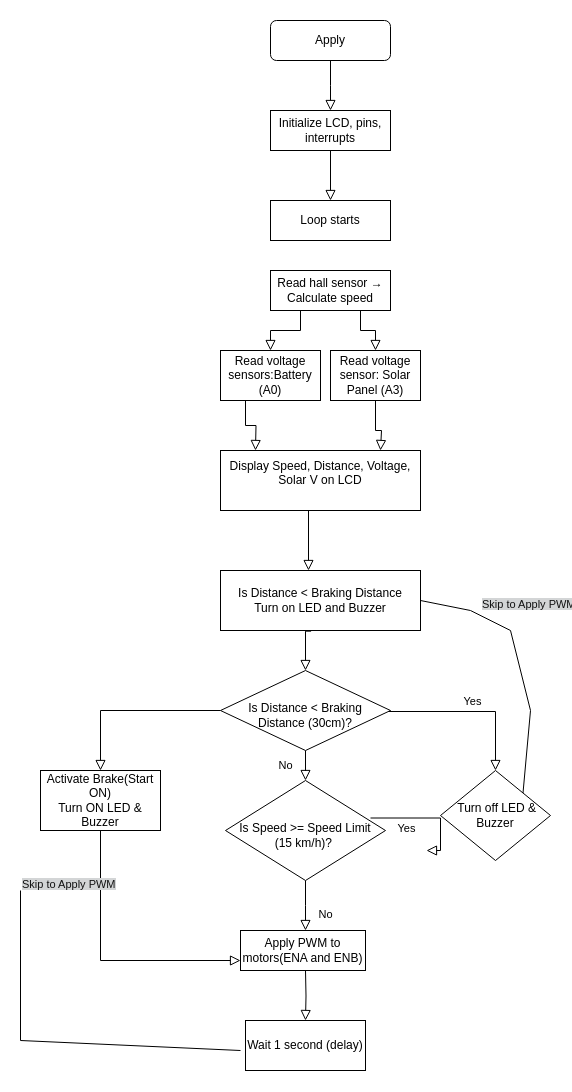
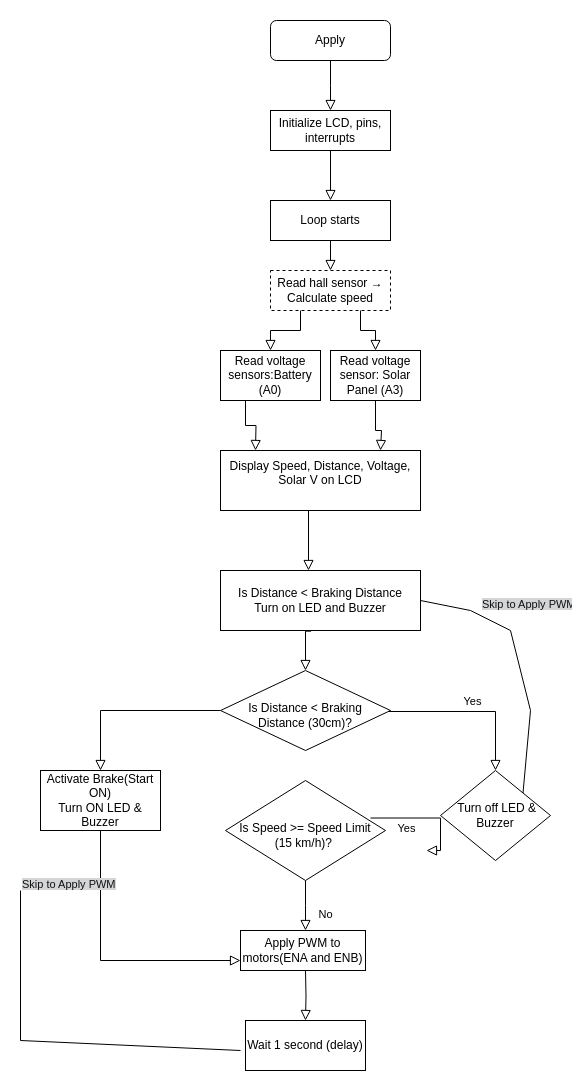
none -> (331, 250)
(331, 291) -> (331, 291)
(306, 770) -> none
